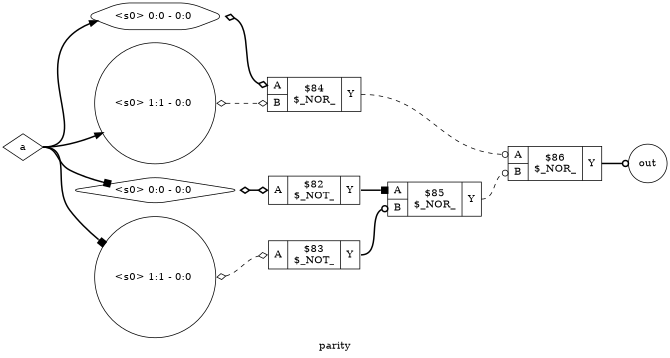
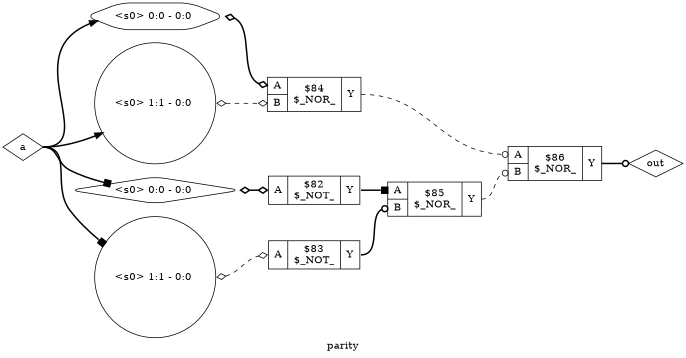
(648, 163) -> (656, 163)
